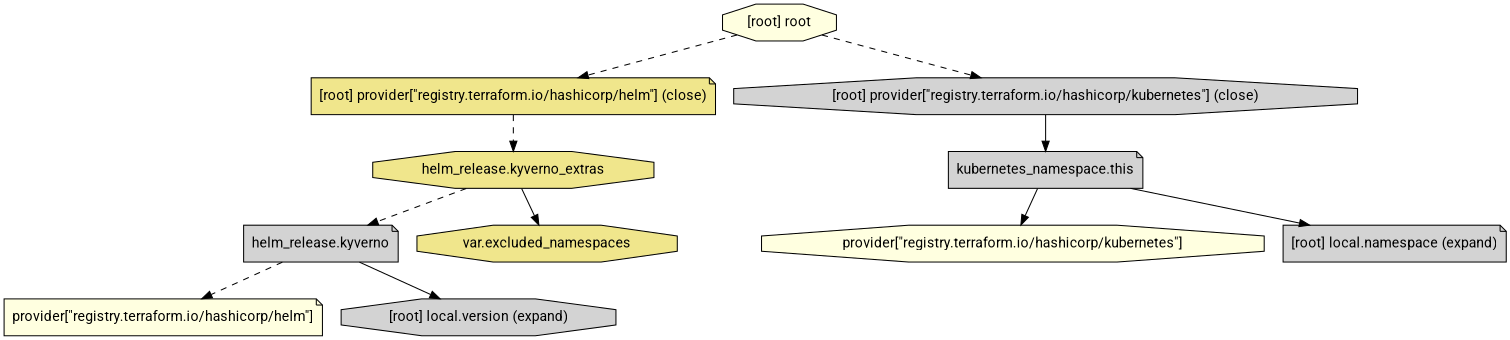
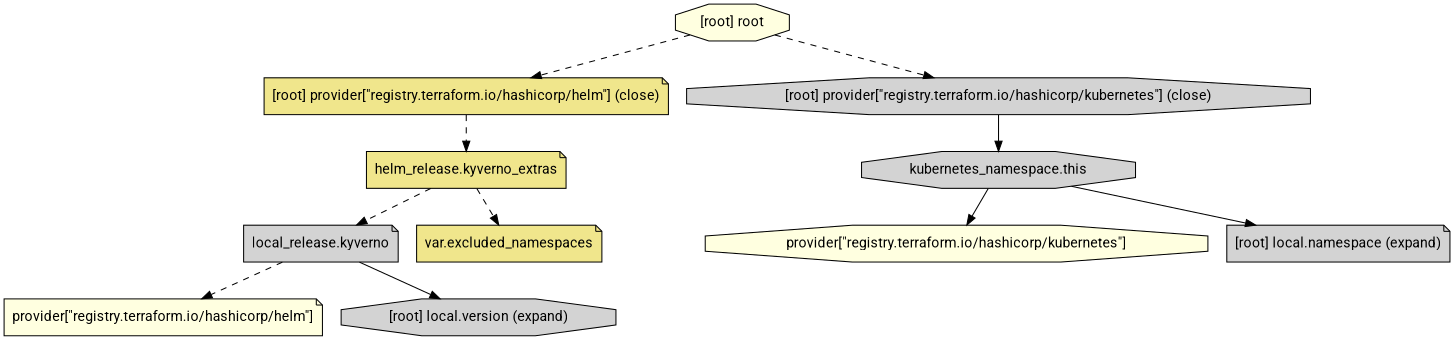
(513, 170) -> (466, 170)
(1046, 170) -> (999, 170)
(528, 202) -> (485, 202)
(321, 244) -> (321, 244)
(547, 244) -> (509, 244)
